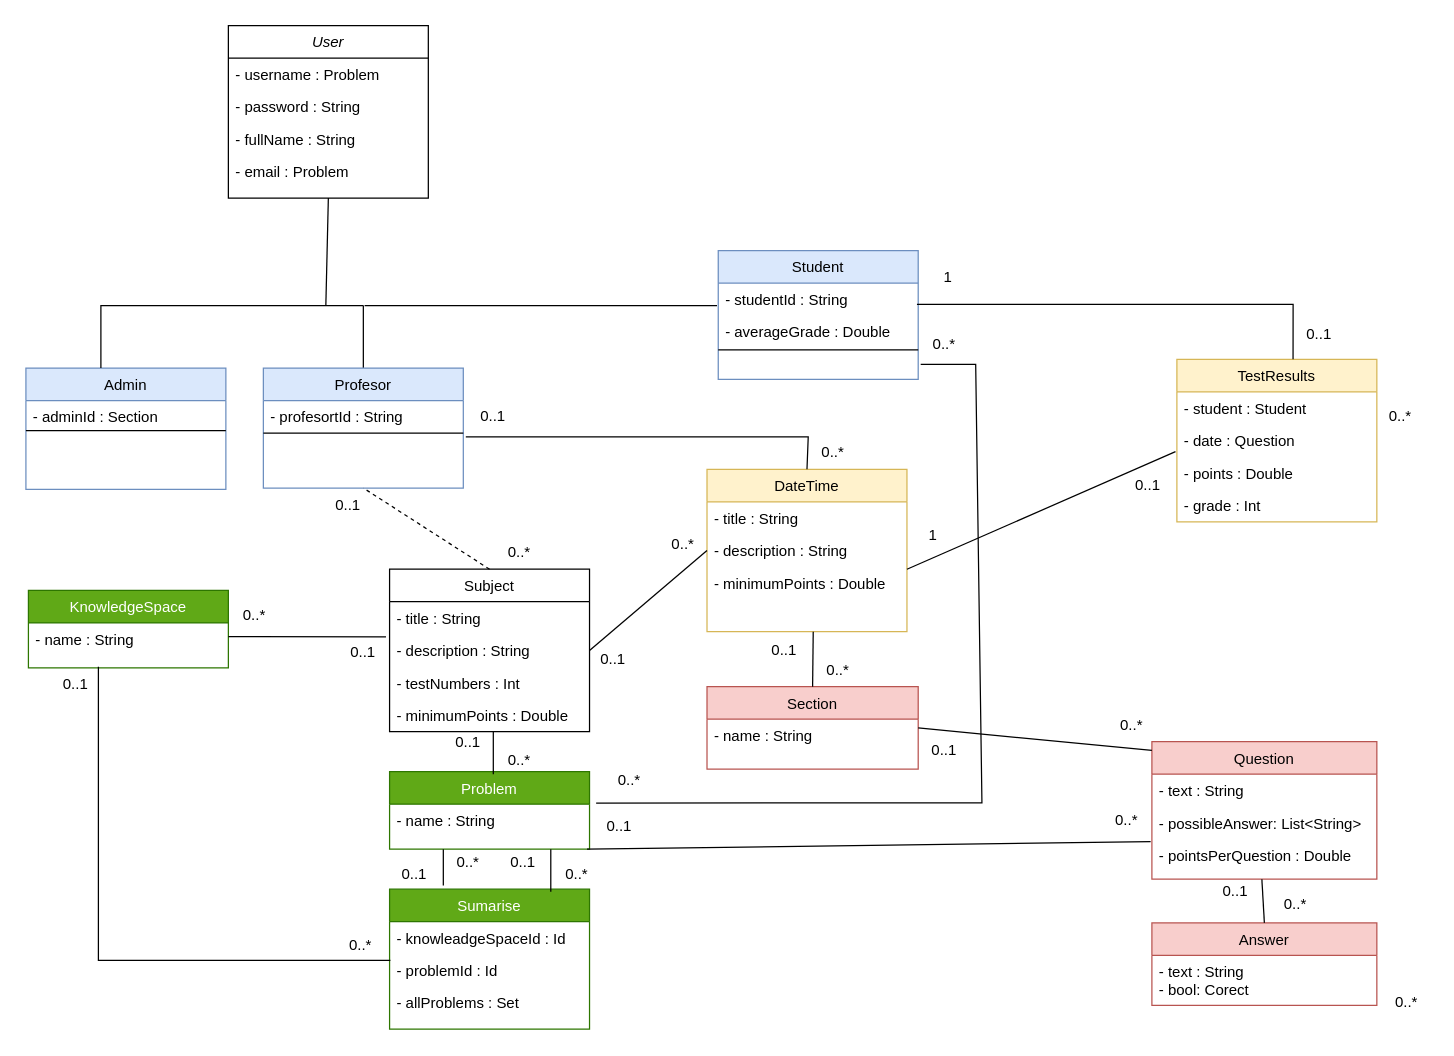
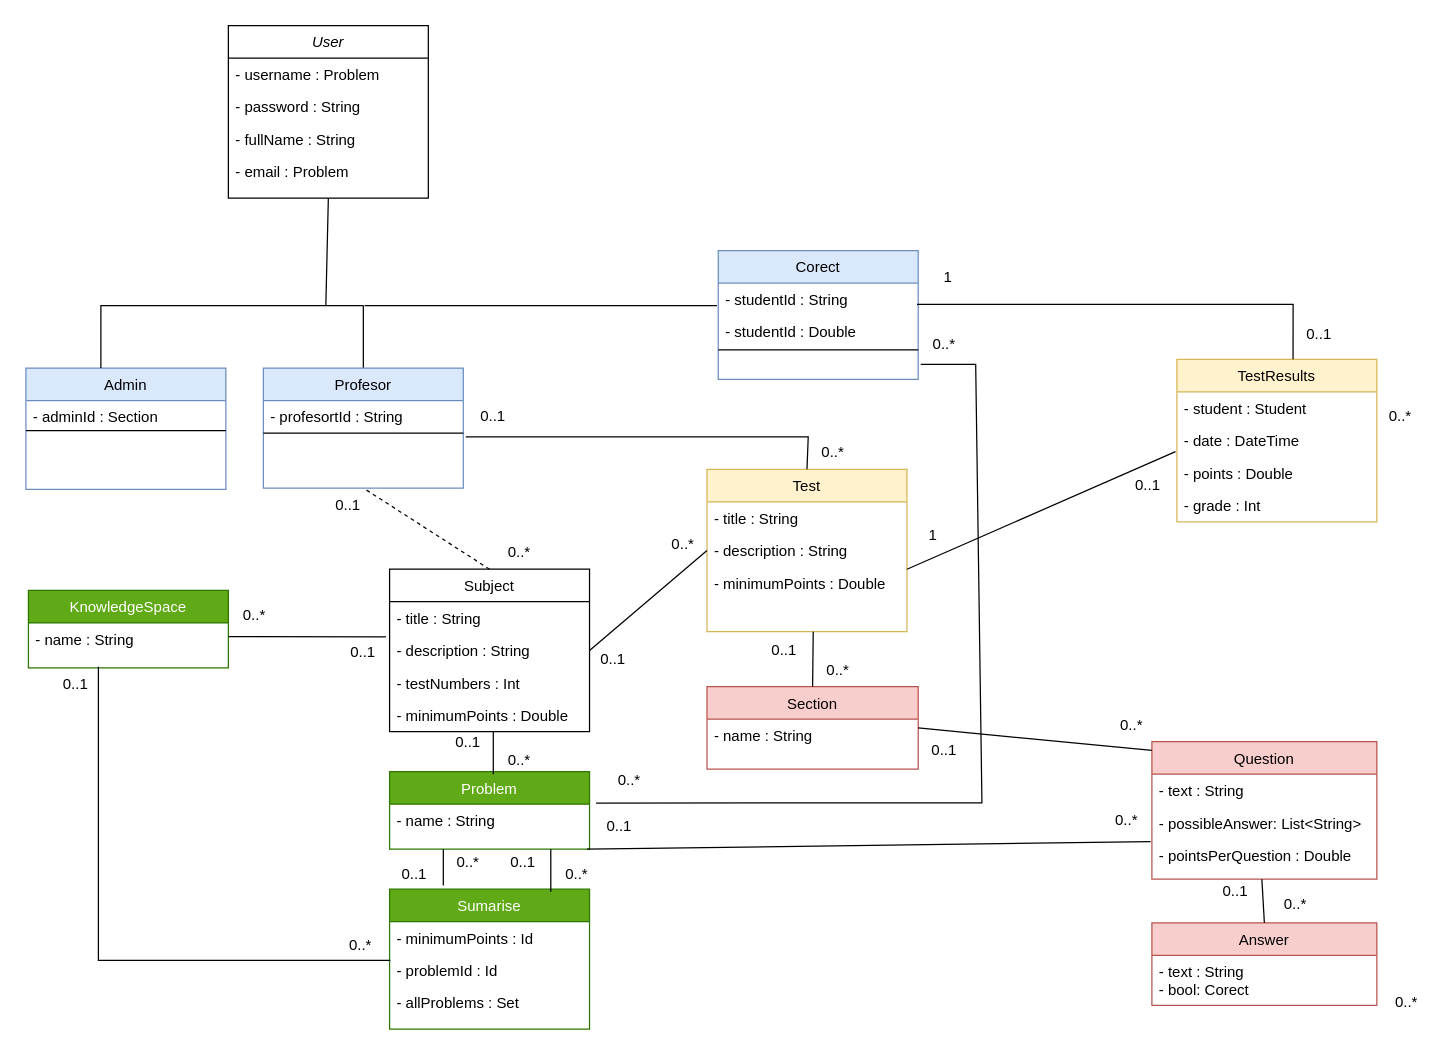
(818, 268) -> (818, 268)
(812, 333) -> (799, 333)
(1245, 441) -> (1245, 441)
(806, 486) -> (806, 486)
(487, 939) -> (467, 939)
